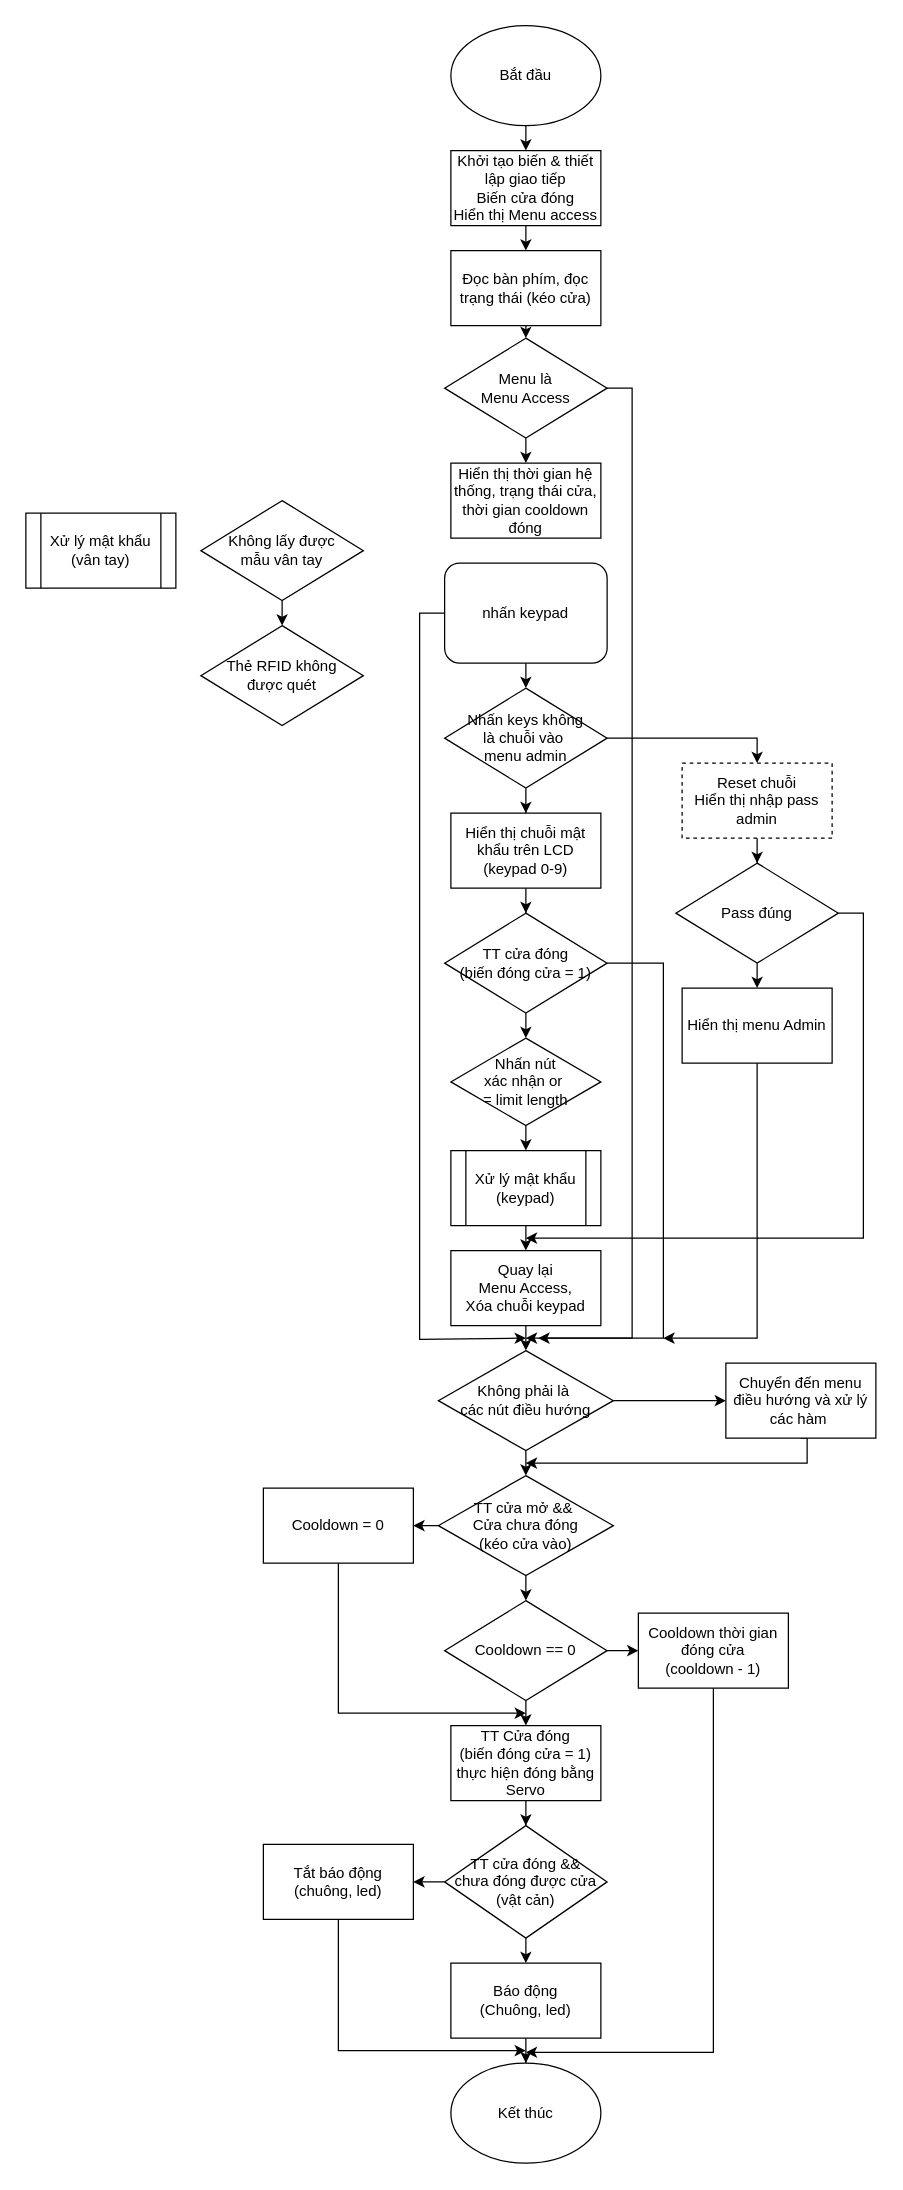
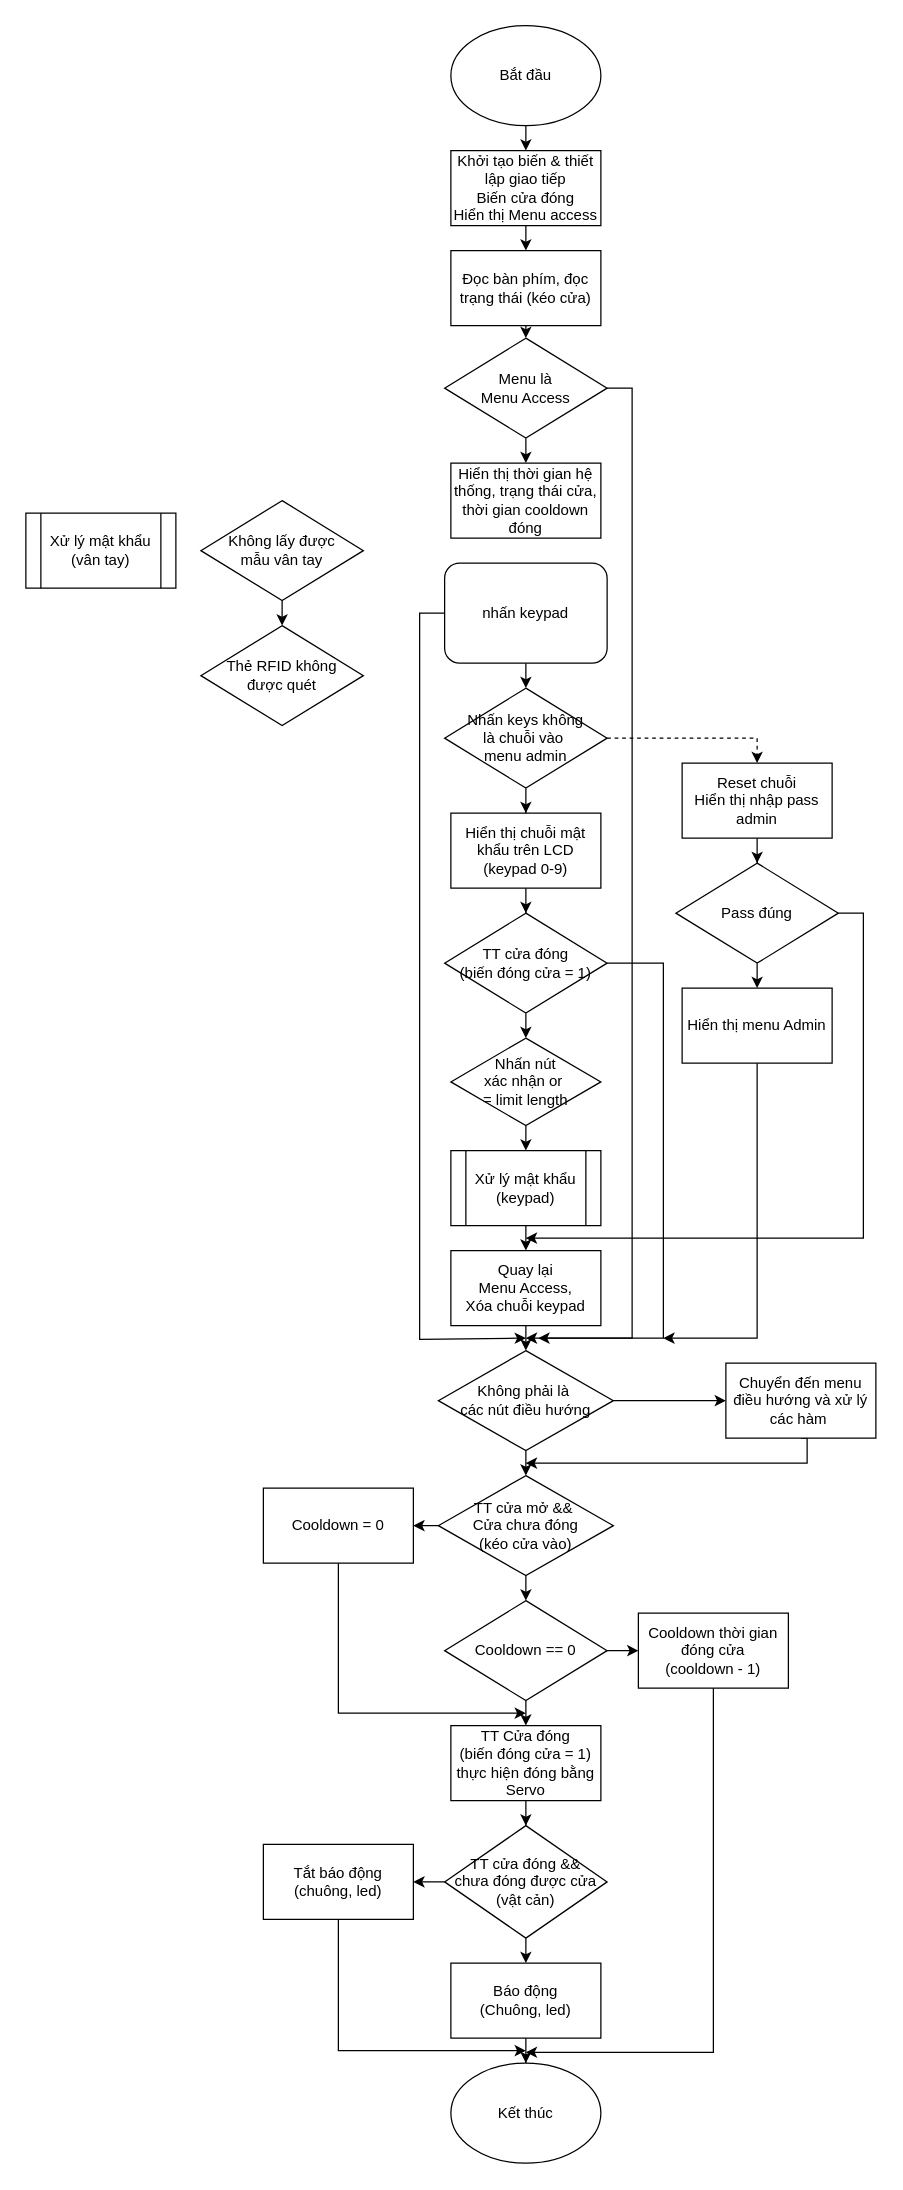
(691, 738) -> (691, 738)
(757, 801) -> (757, 801)
